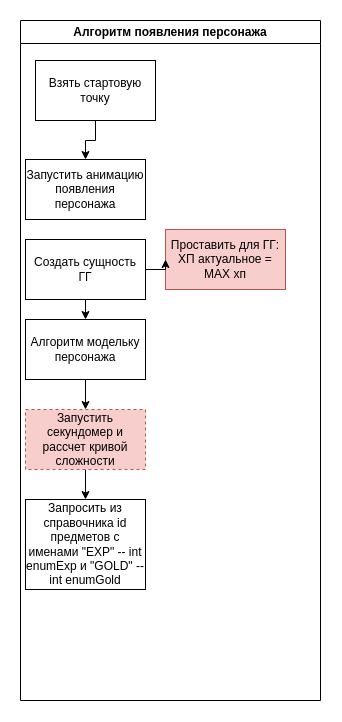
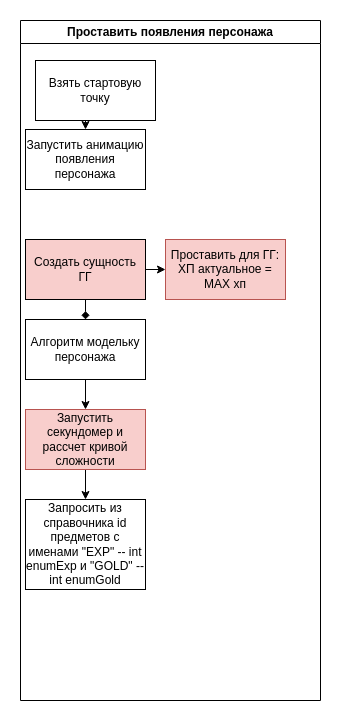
(171, 33) -> (171, 33)
(86, 190) -> (86, 160)
(226, 260) -> (226, 270)
(86, 270) -> (86, 270)
(86, 311) -> (86, 310)
(86, 440) -> (86, 440)
